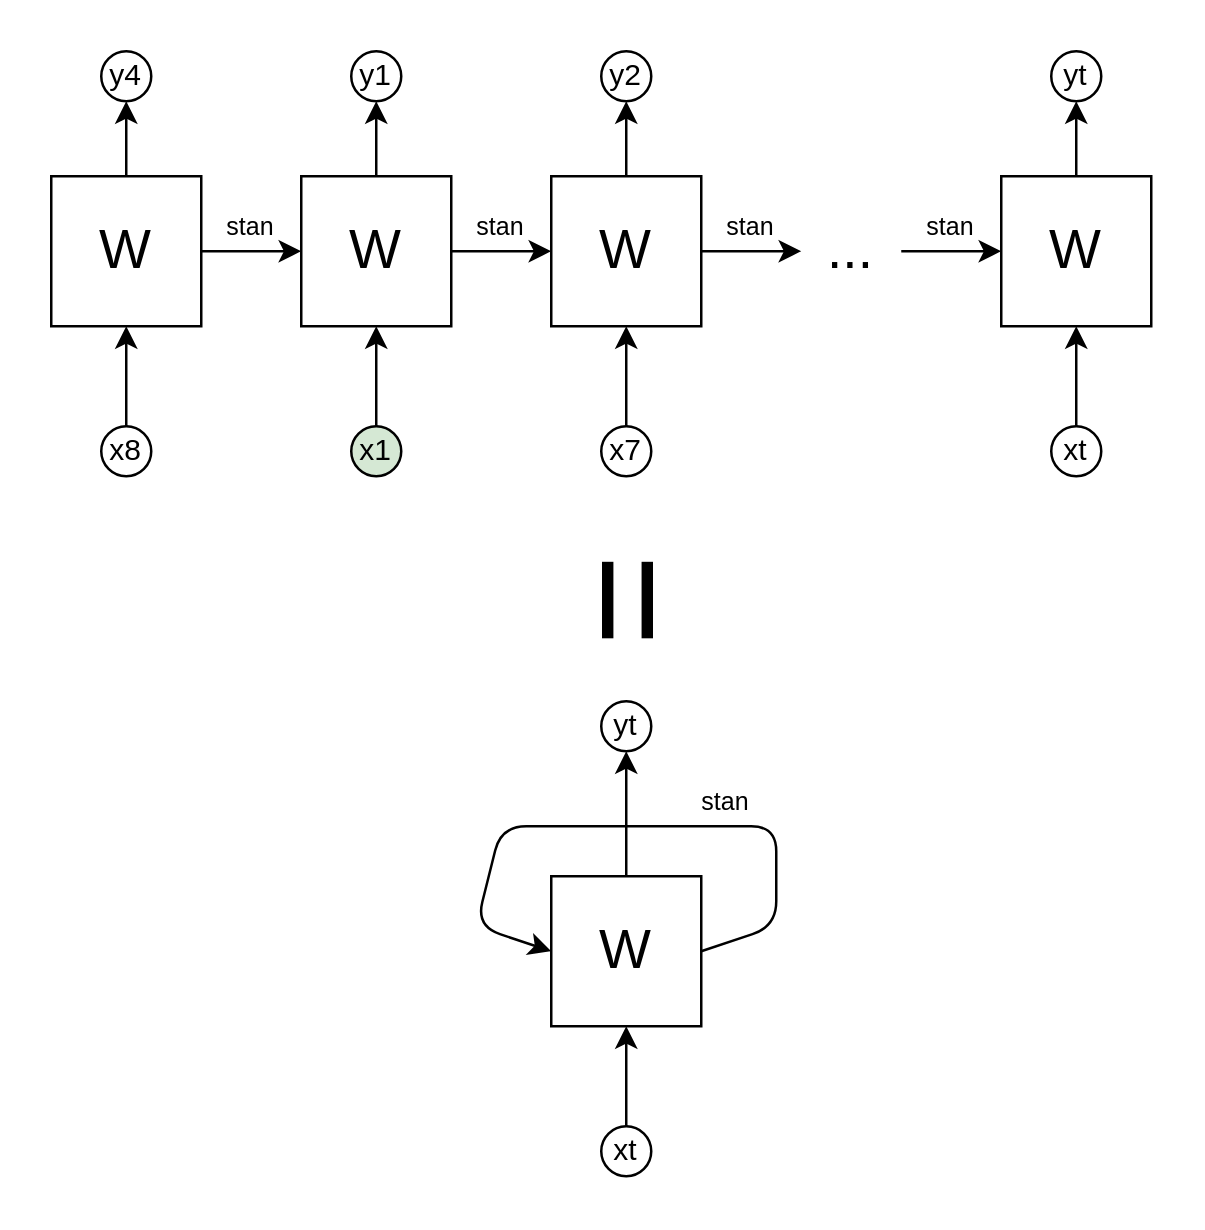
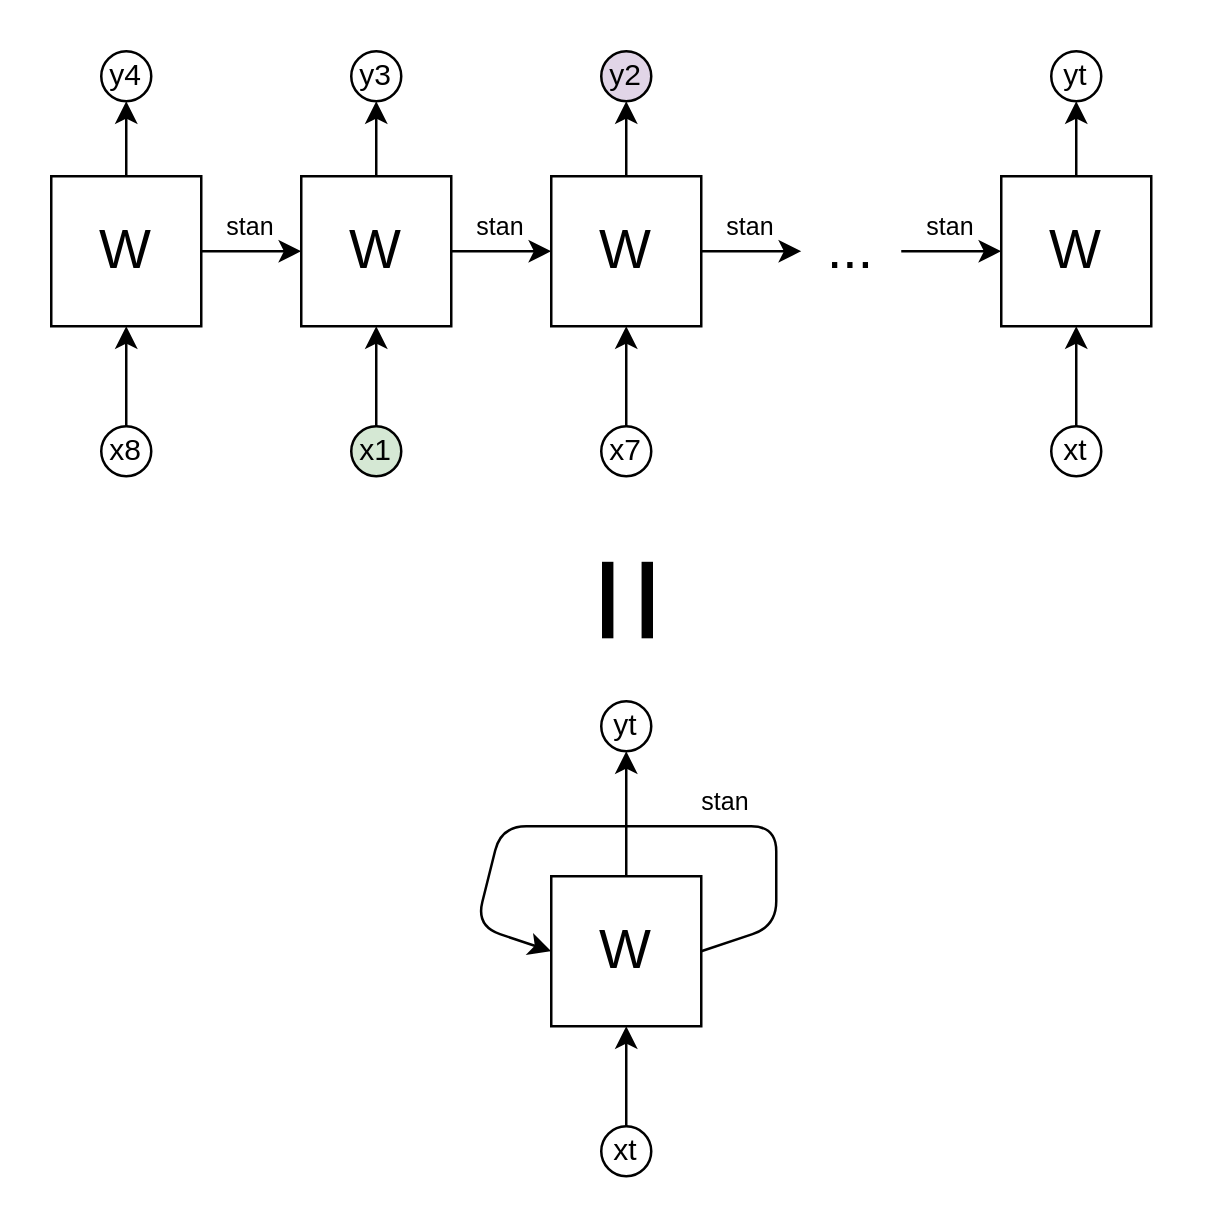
(376, 76) -> (376, 76)
(626, 76) -> (626, 76)
